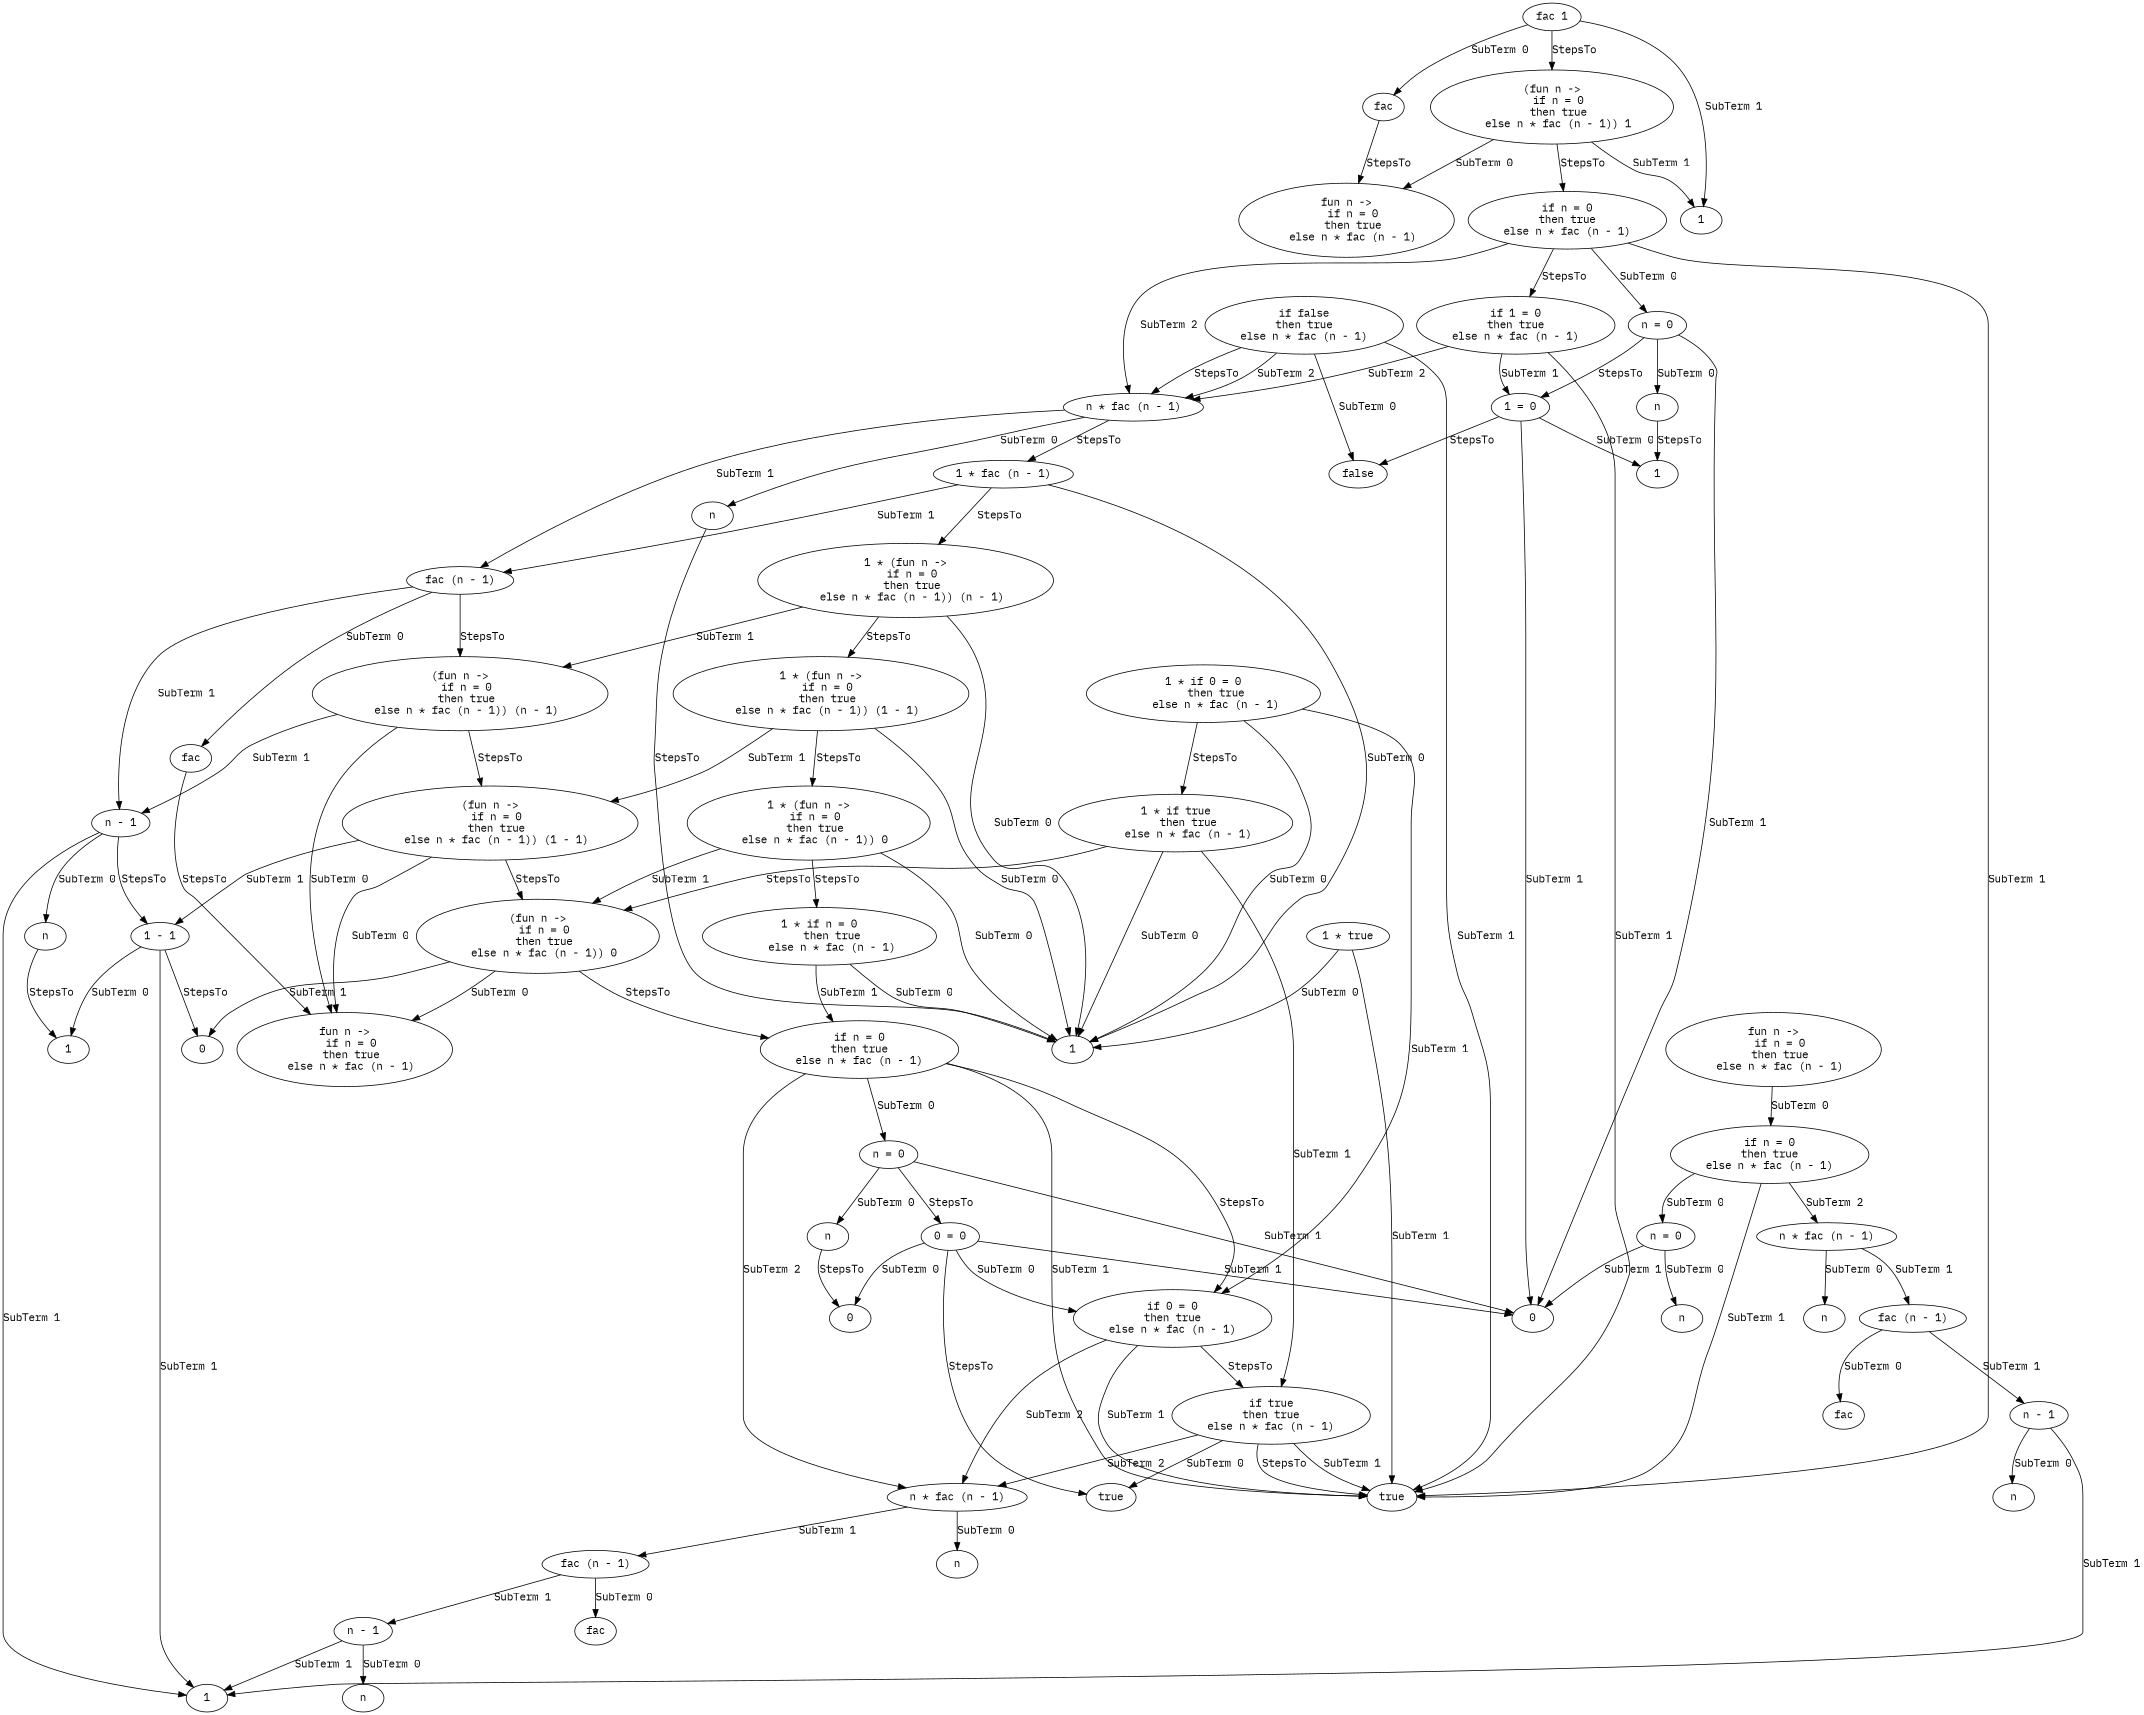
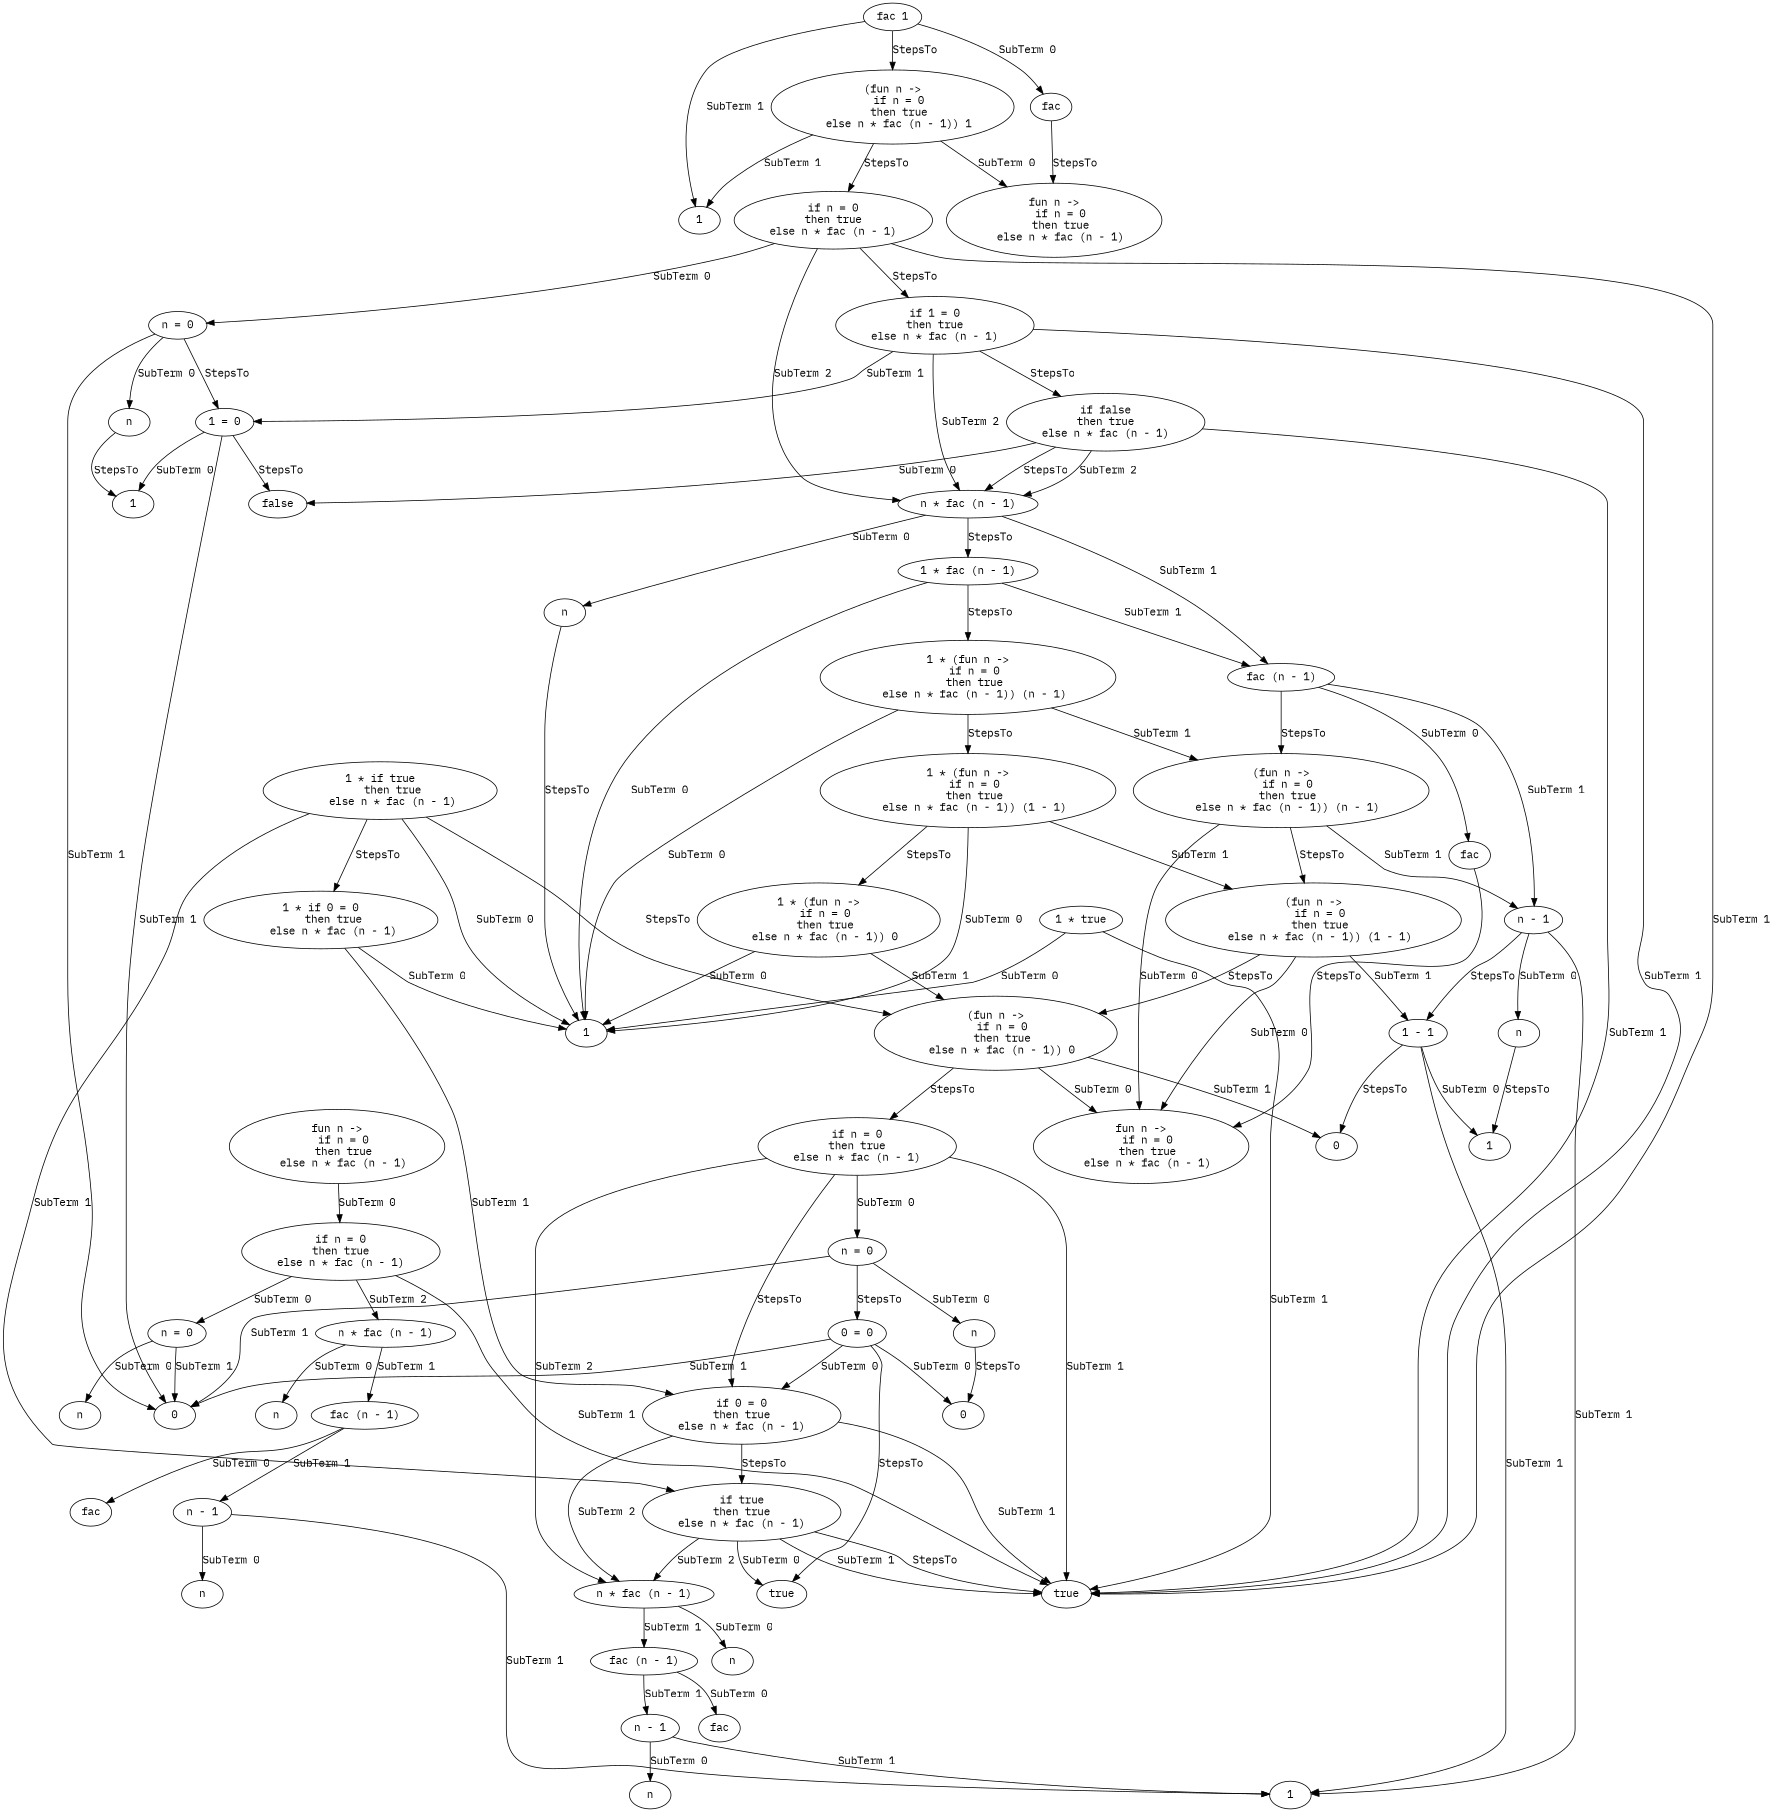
none -> (1017, 372)
(1190, 754) -> (352, 852)
(819, 936) -> none
